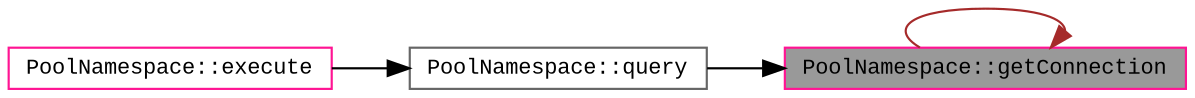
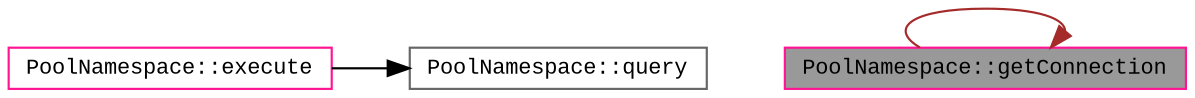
(735, 68) -> none
